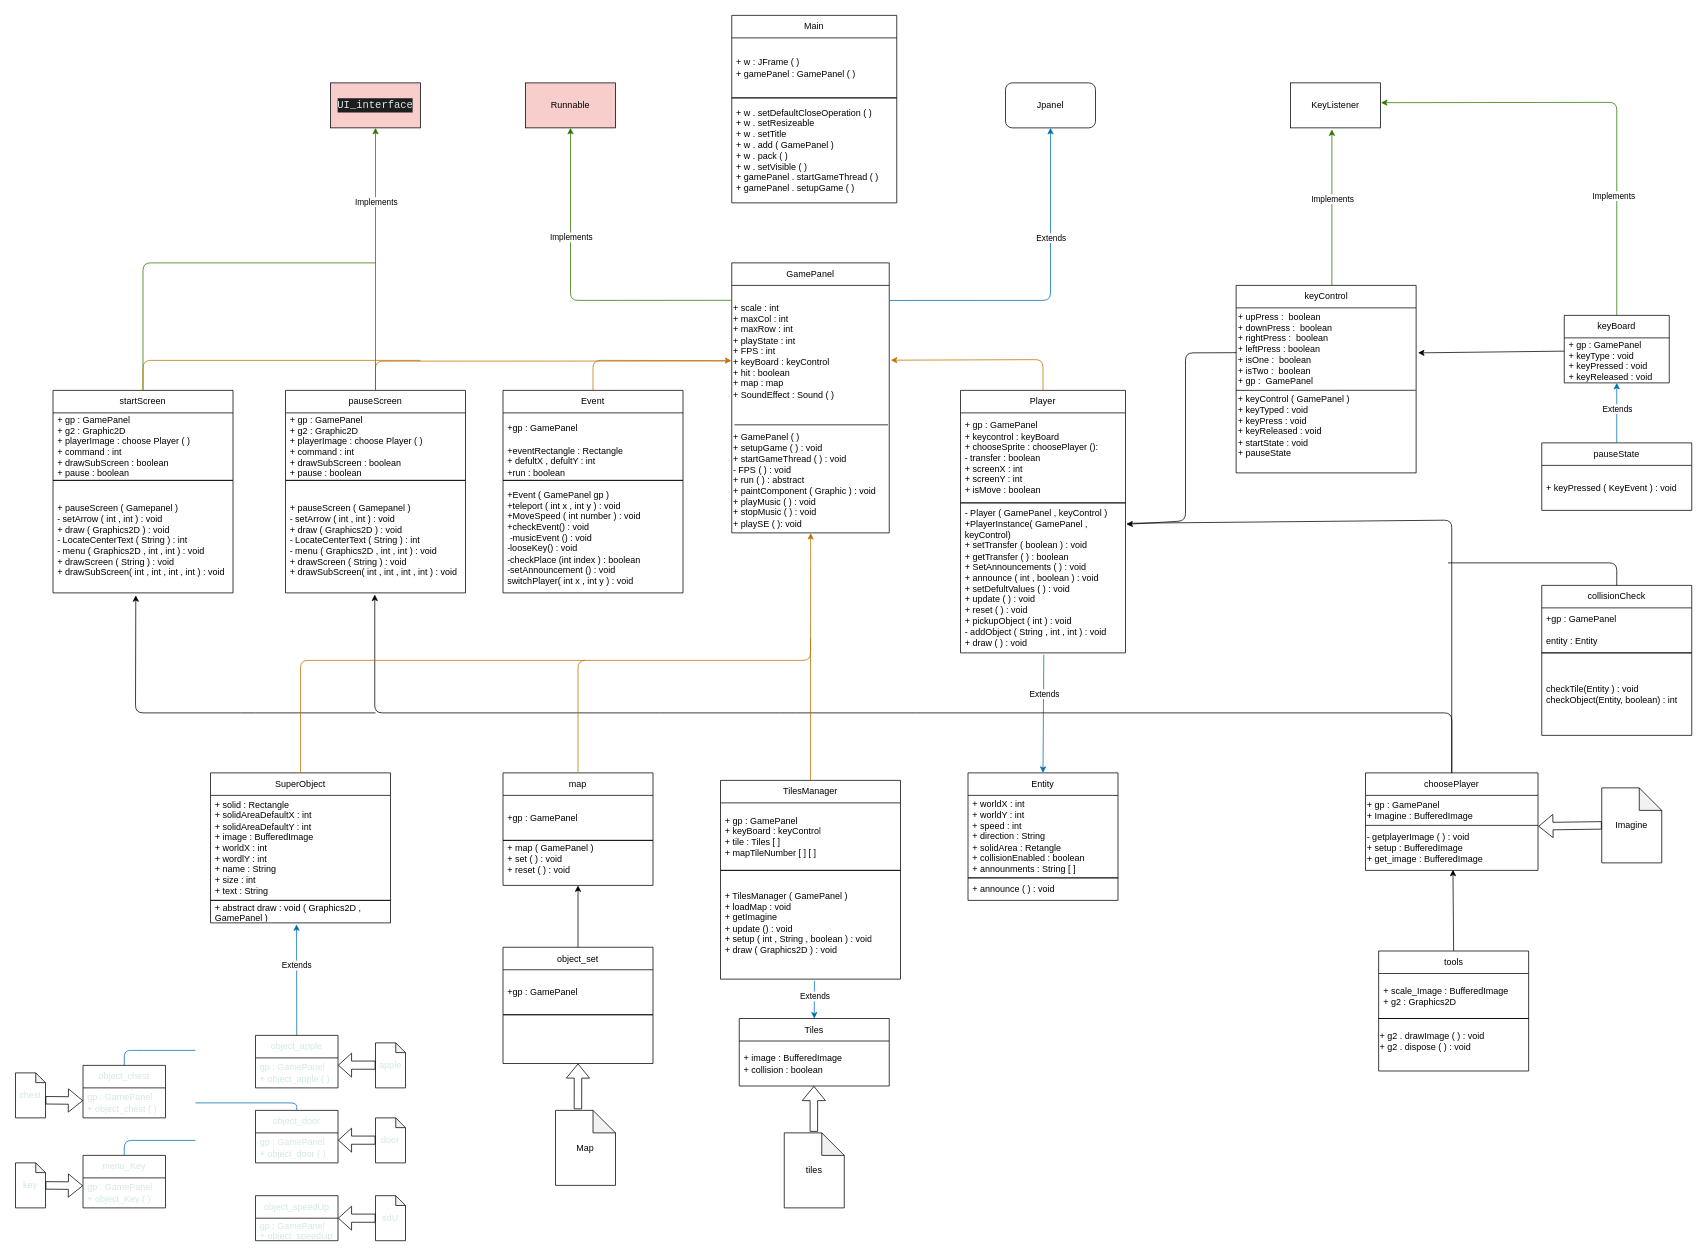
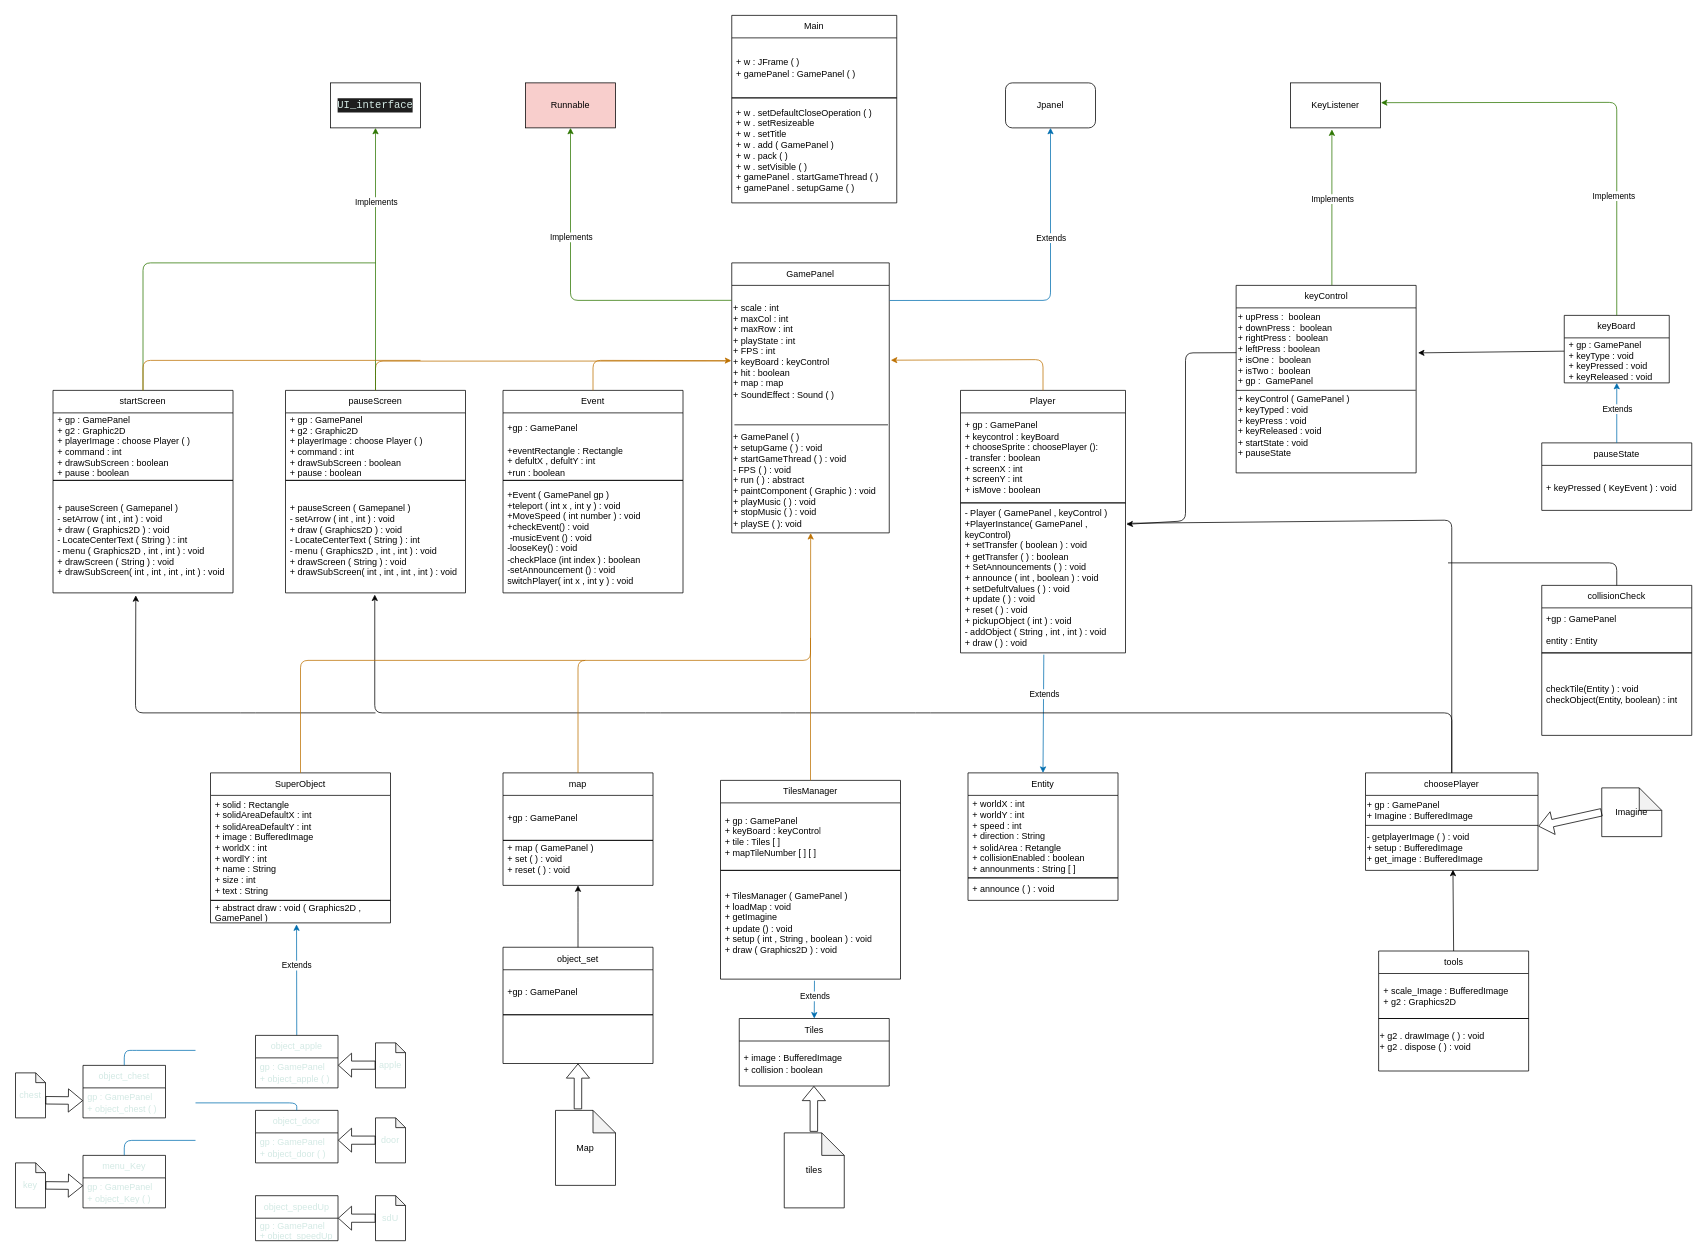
(375, 105) -> (375, 105)
(1632, 825) -> (1632, 812)
